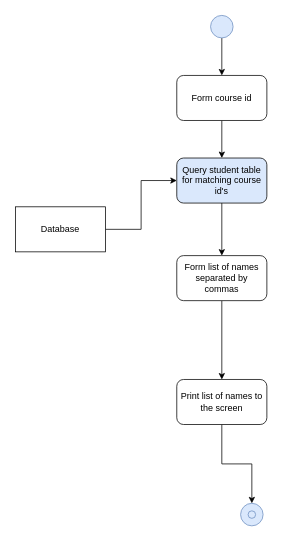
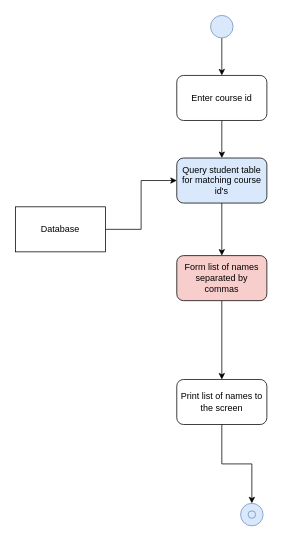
(222, 98) -> (222, 98)
(222, 278) -> (222, 278)
